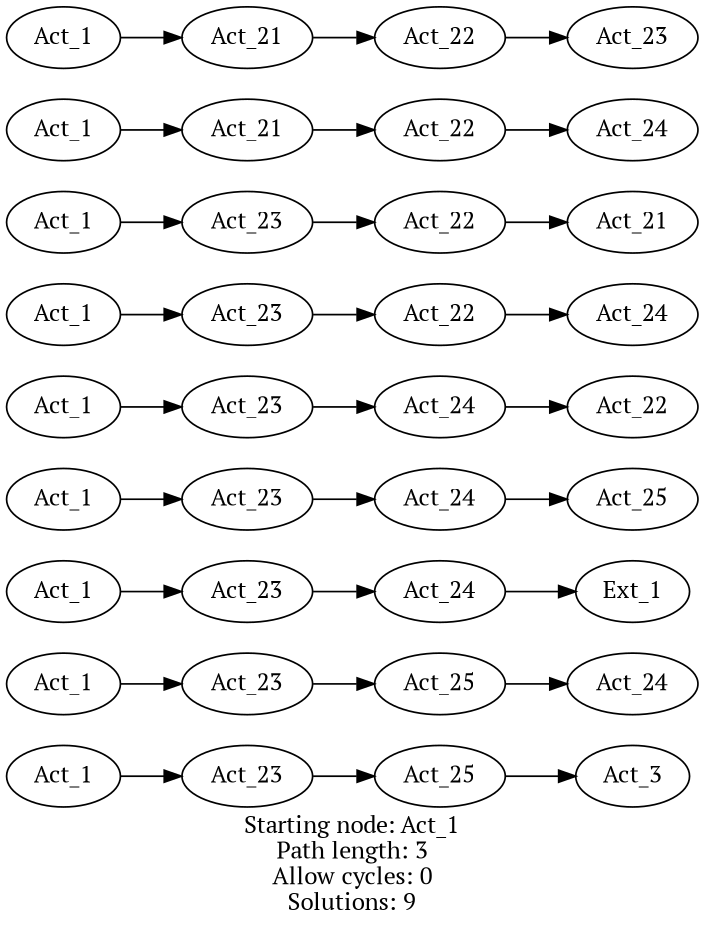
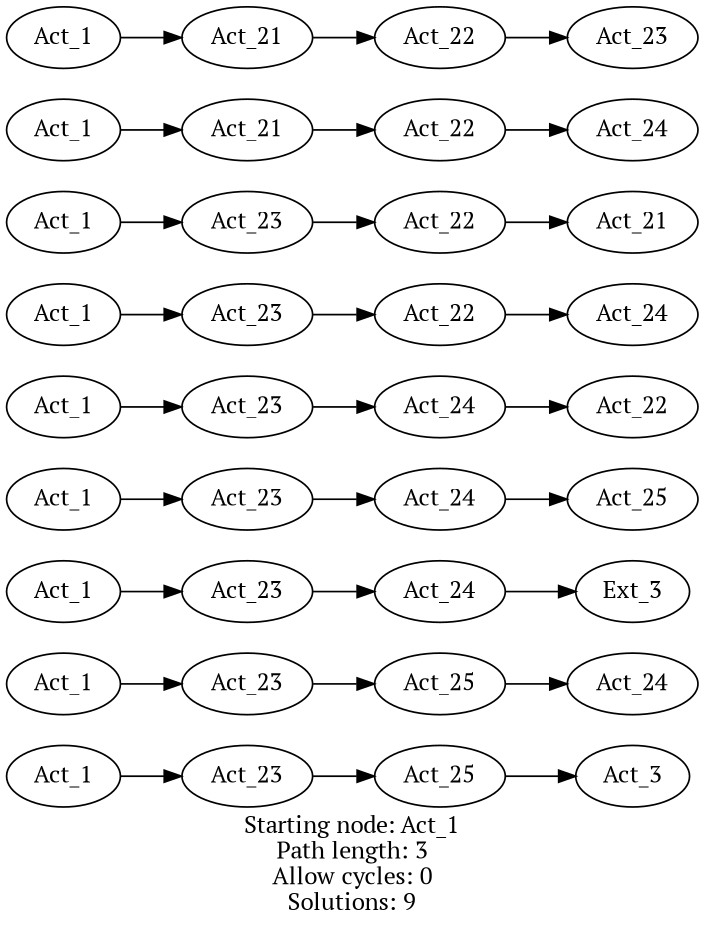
(633, 592) -> (633, 592)
